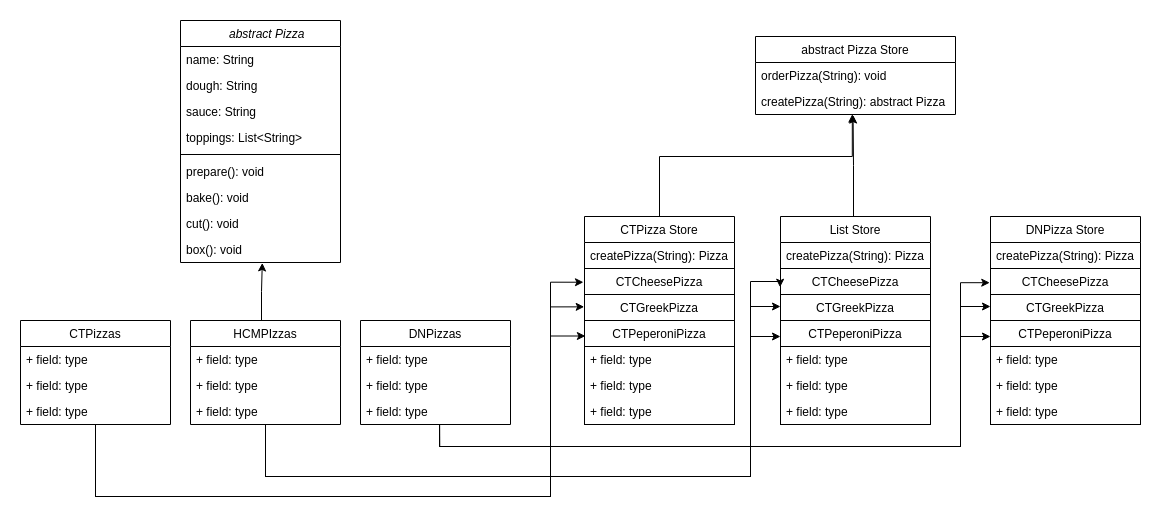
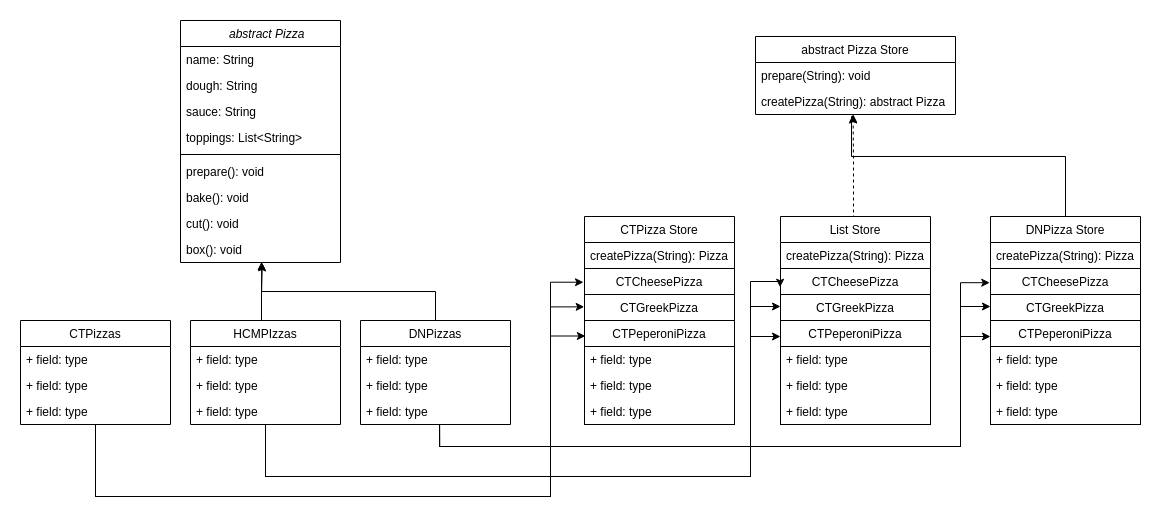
(834, 76) -> (825, 76)
(725, 157) -> none
none -> (990, 157)
(854, 187) -> (854, 187)
none -> (363, 292)
